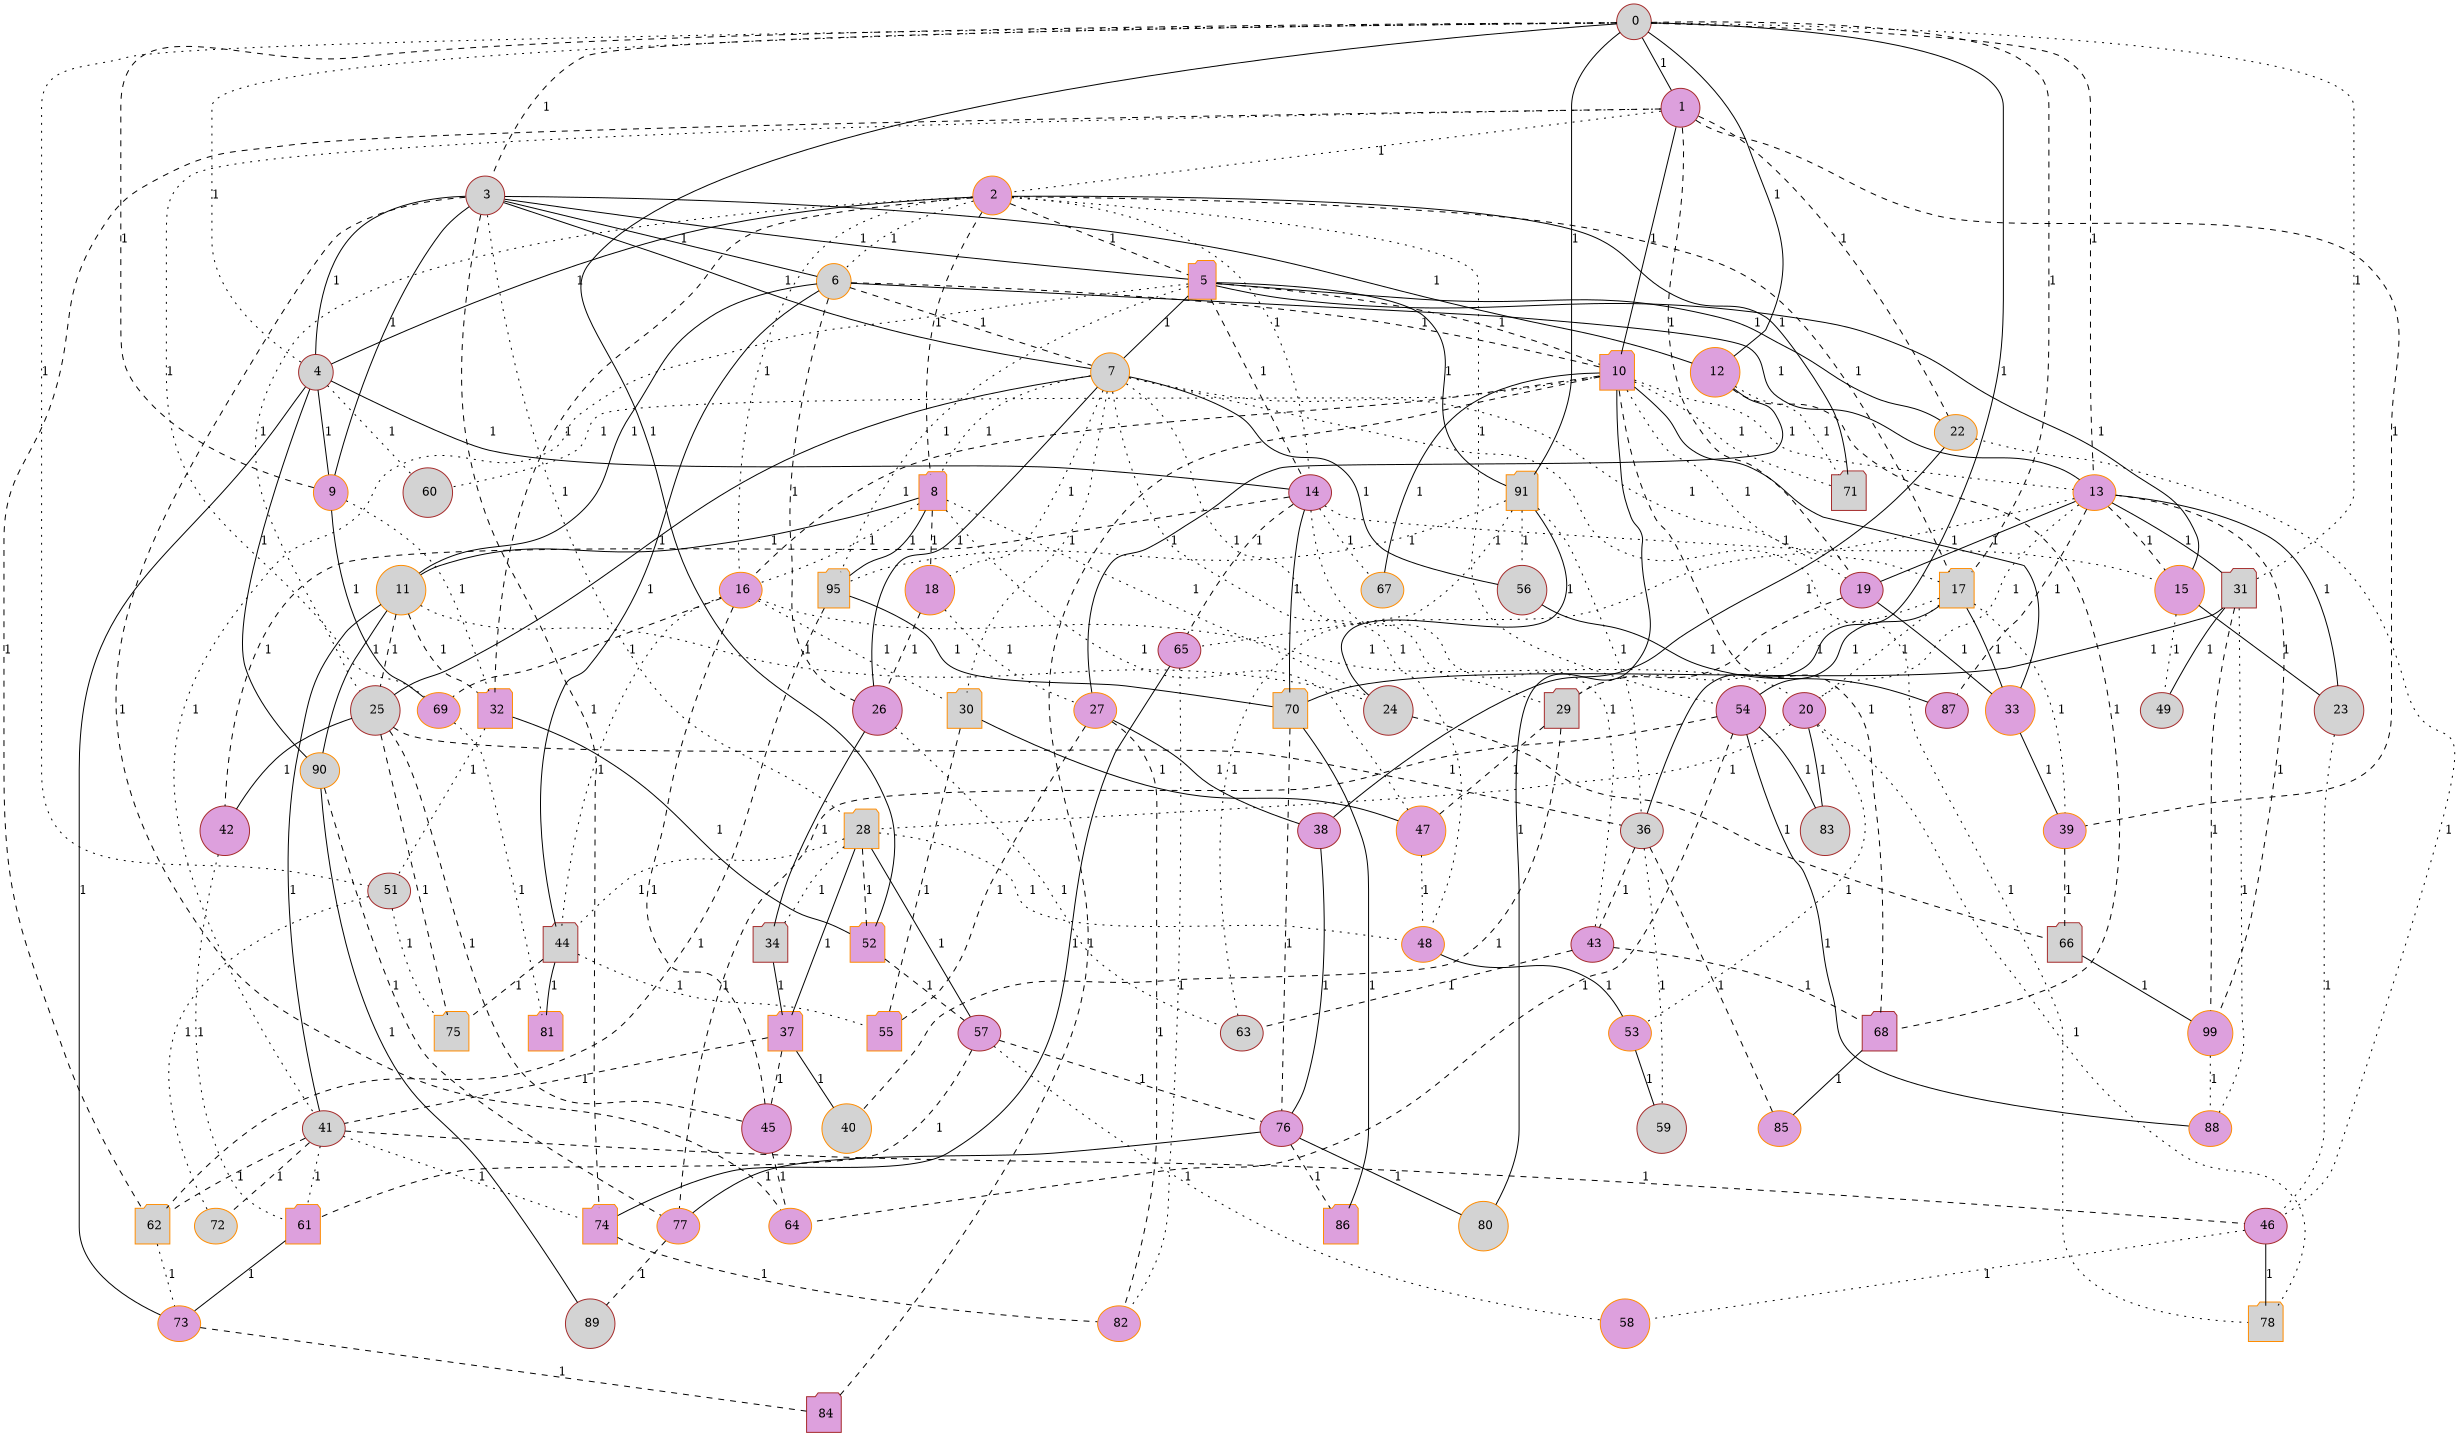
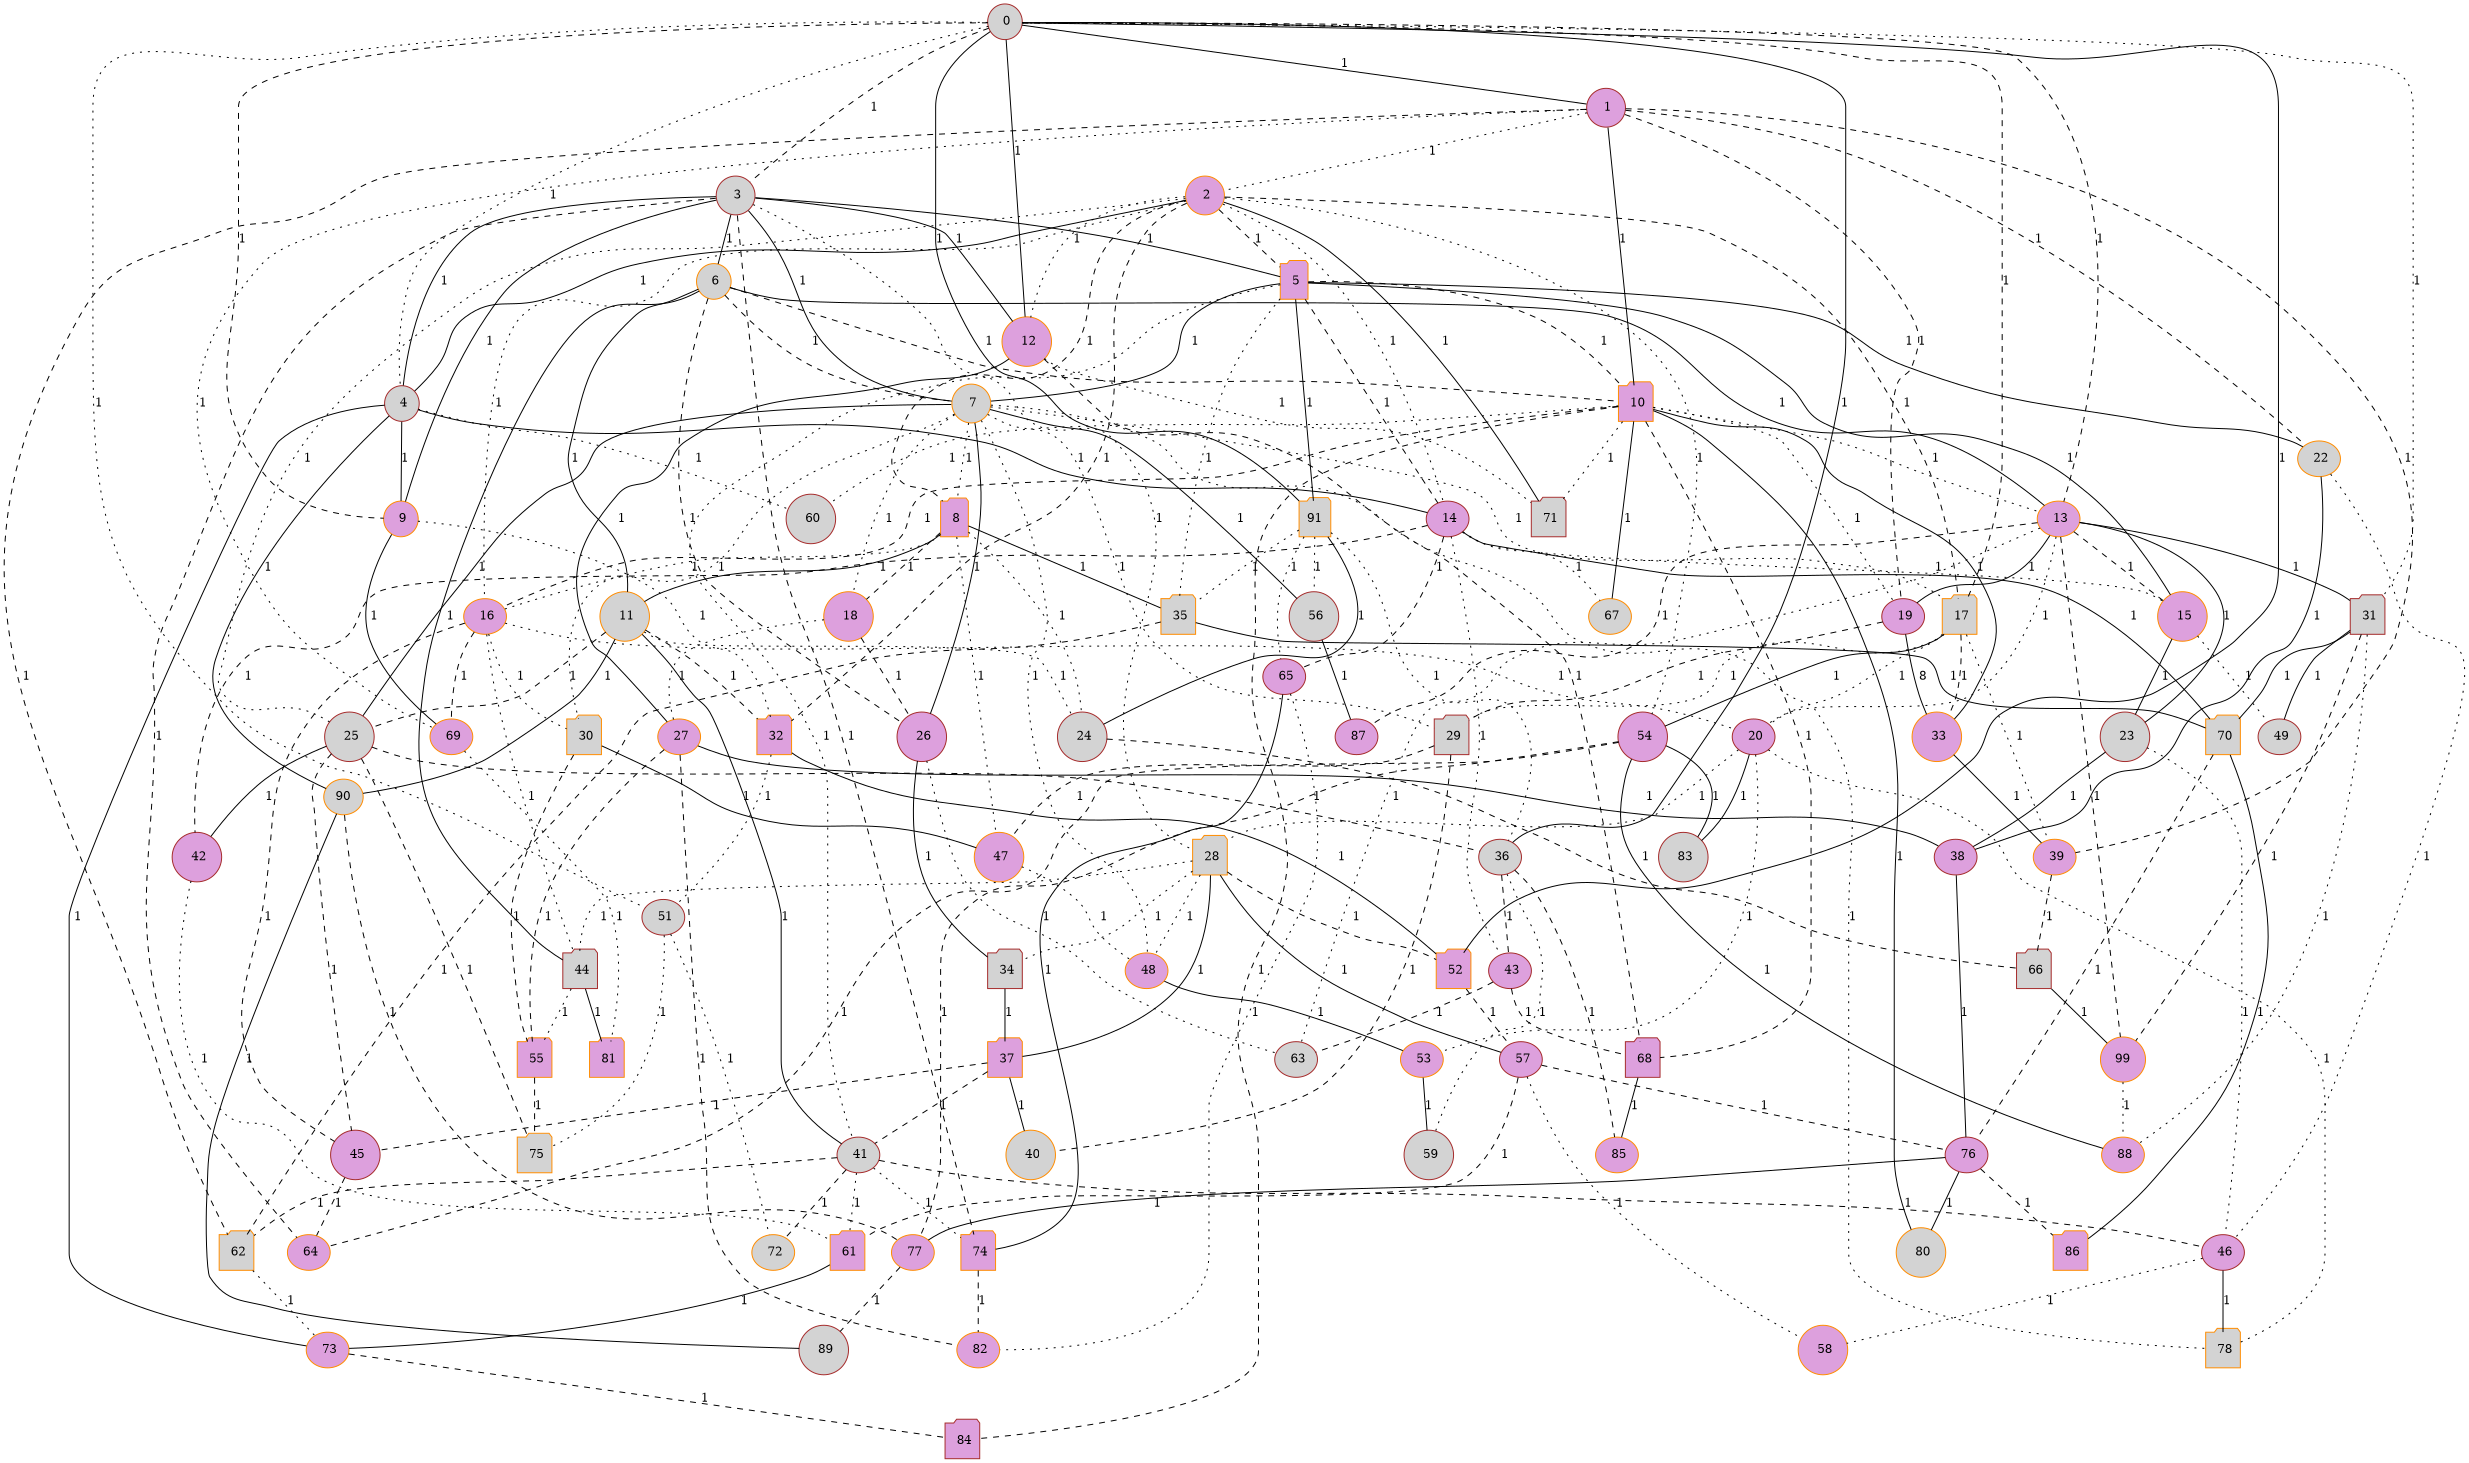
(905, 225) -> (1066, 240)
(834, 590) -> (1178, 616)
(1985, 645) -> (1960, 676)
(1965, 650) -> (1923, 677)
none -> (2042, 802)
(506, 989) -> (535, 1107)
